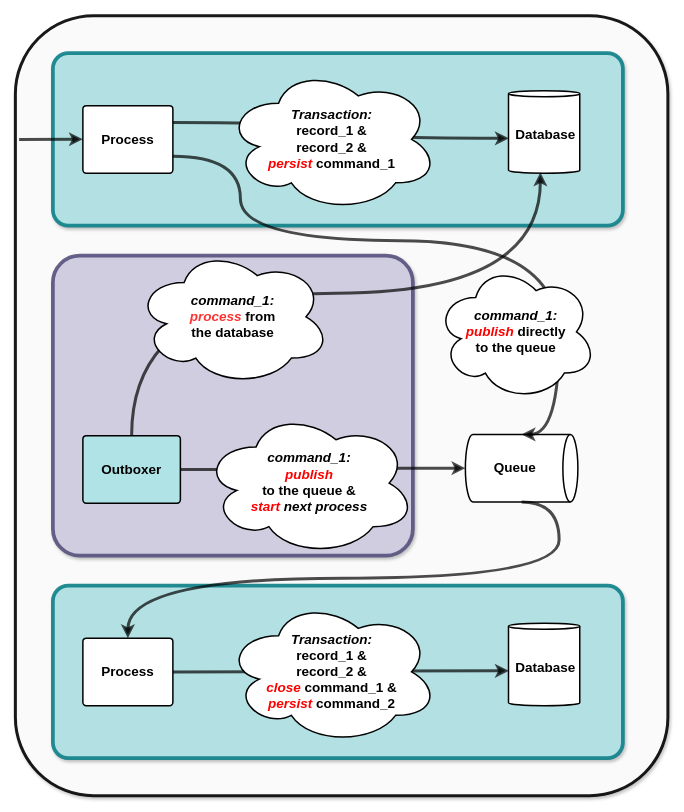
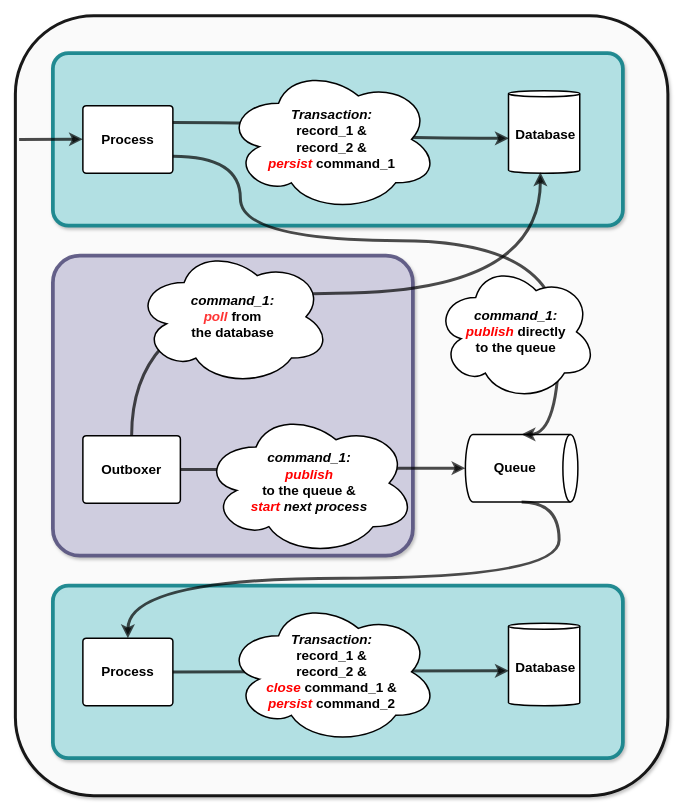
(233, 317) -> (233, 317)
(132, 469) -> (132, 469)
